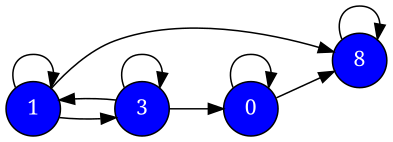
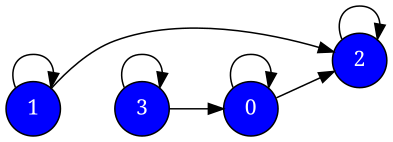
(360, 60) -> (360, 60)
(95, 99) -> none
(80, 119) -> none
